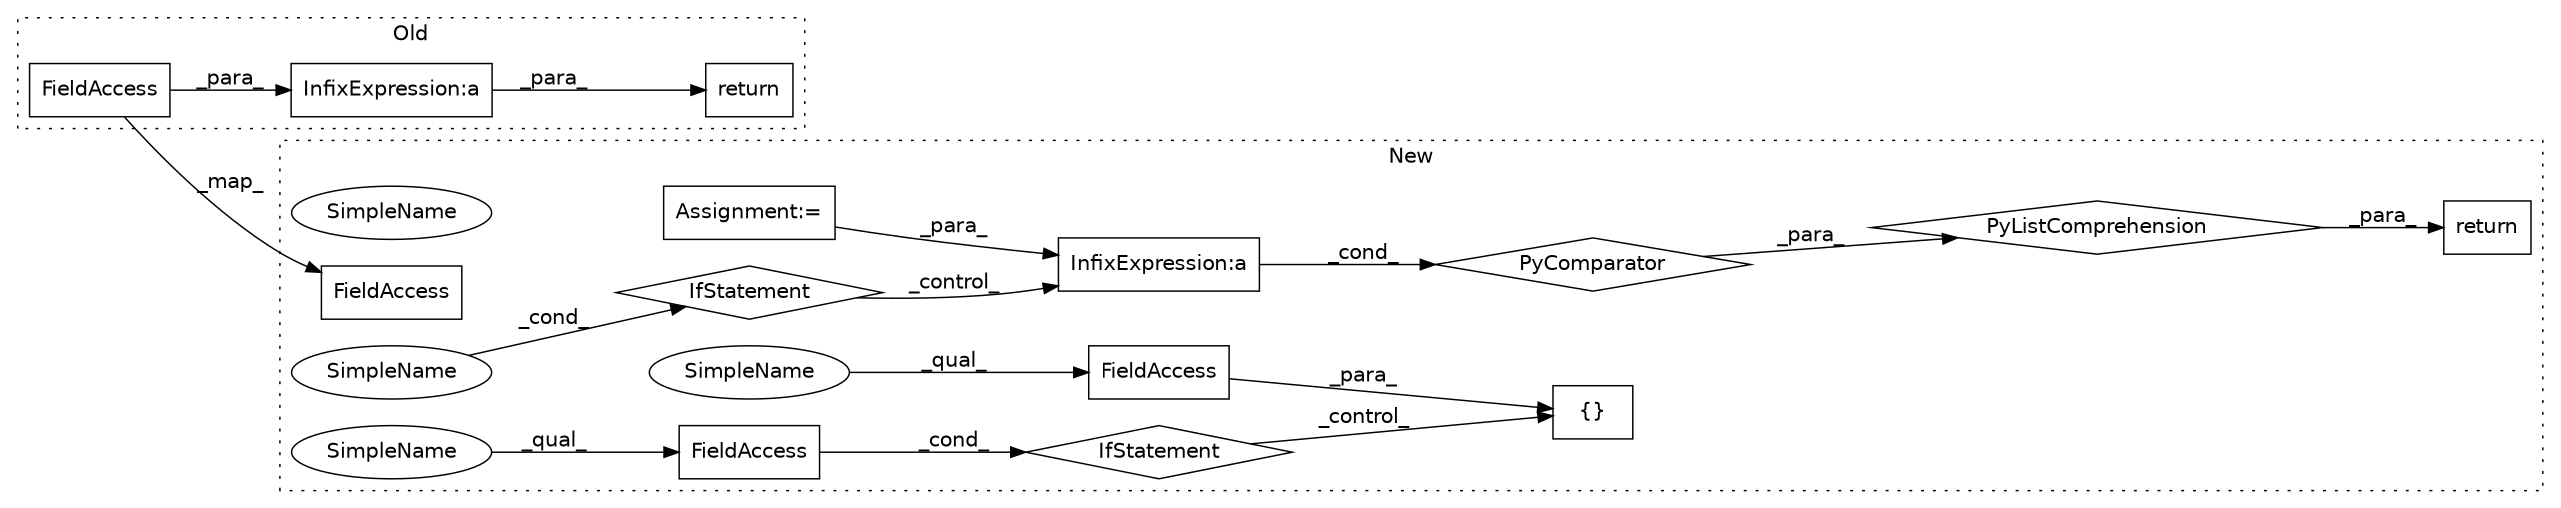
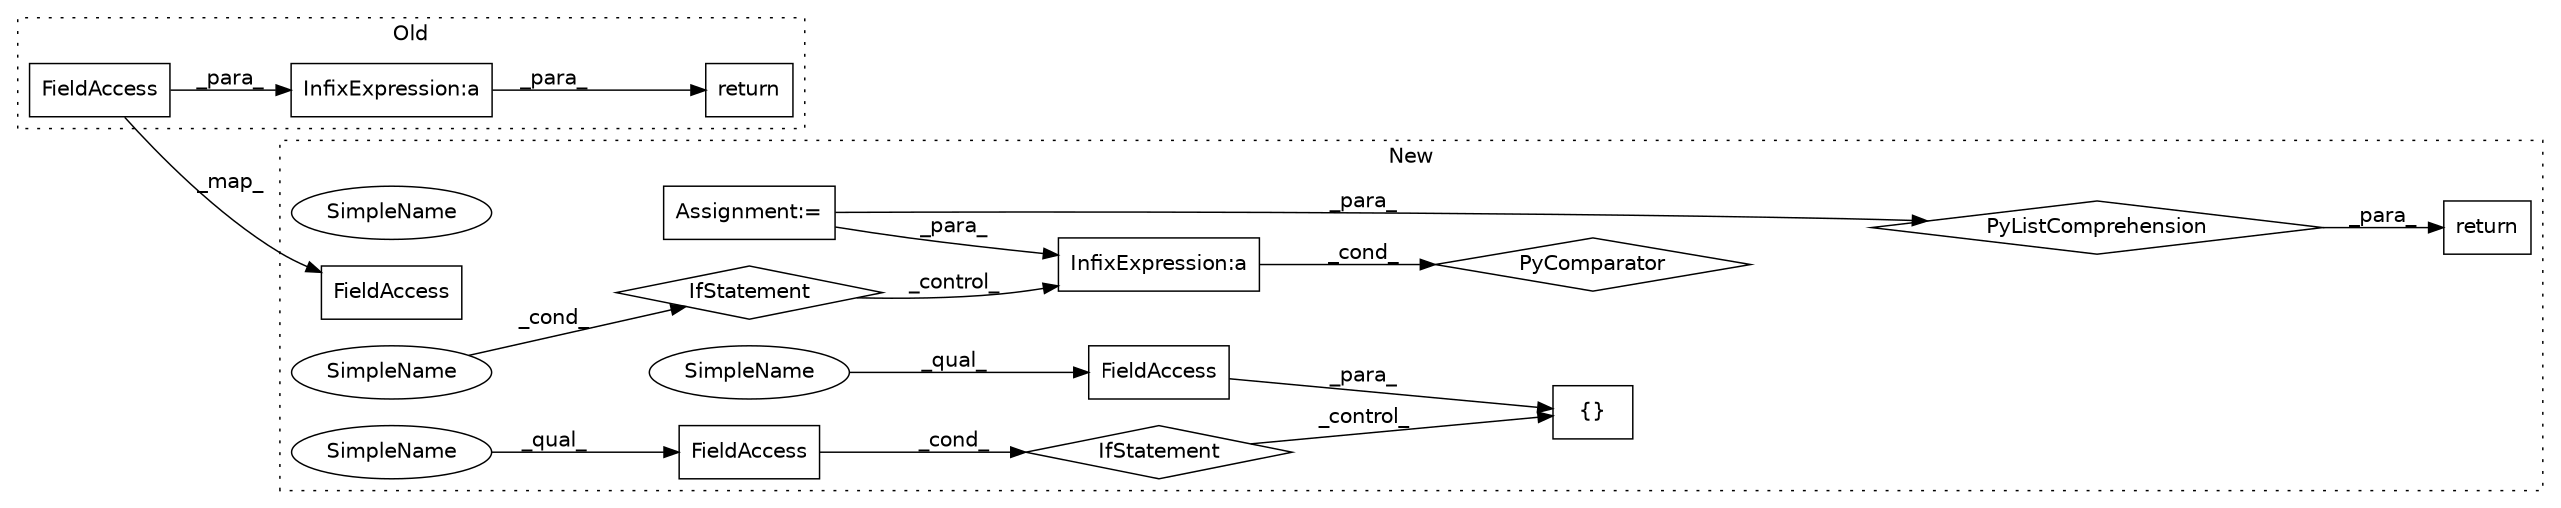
(1823, 248) -> (1374, 213)
